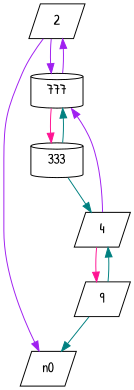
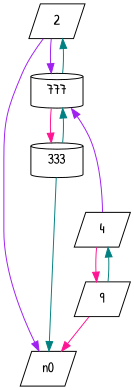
(63, 61) -> (63, 61)
(77, 191) -> (53, 260)
(78, 330) -> (78, 330)
